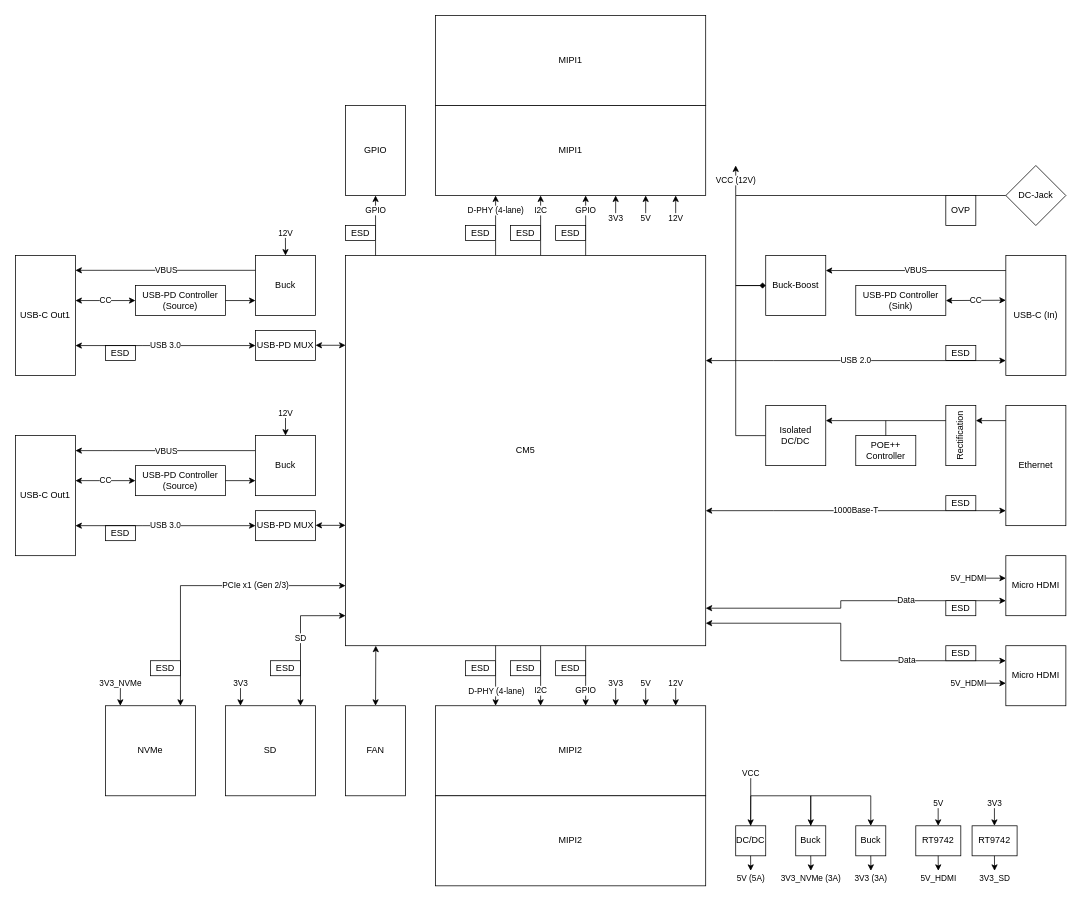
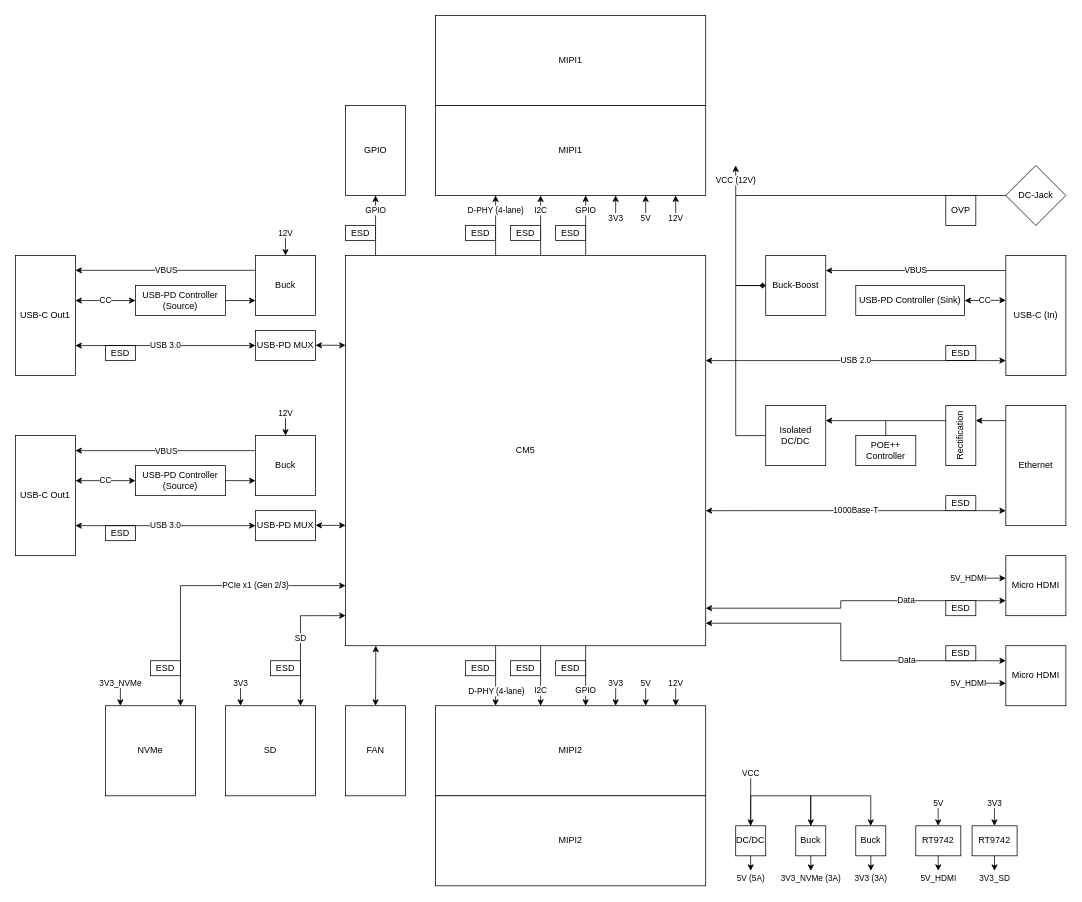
(900, 300) -> (910, 300)
